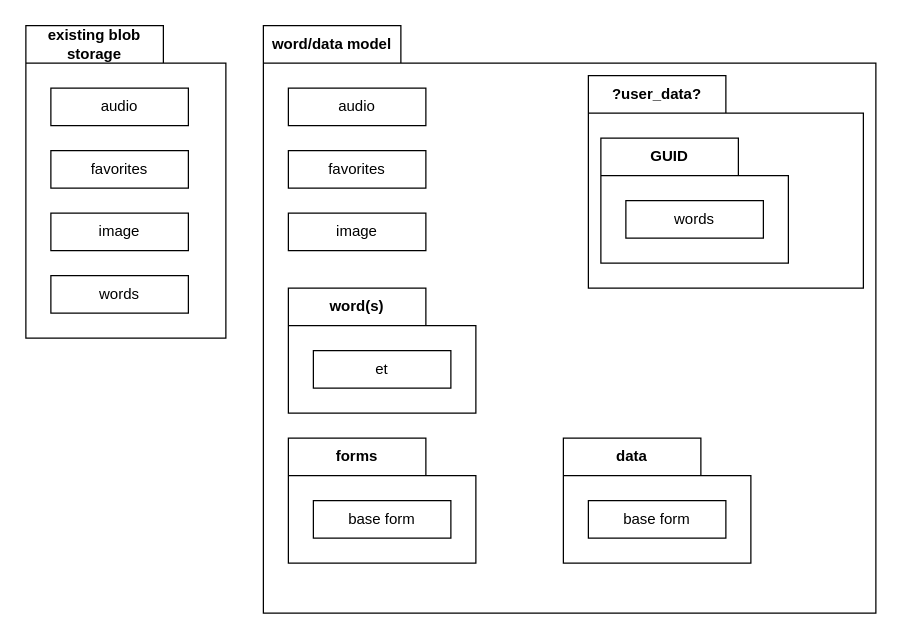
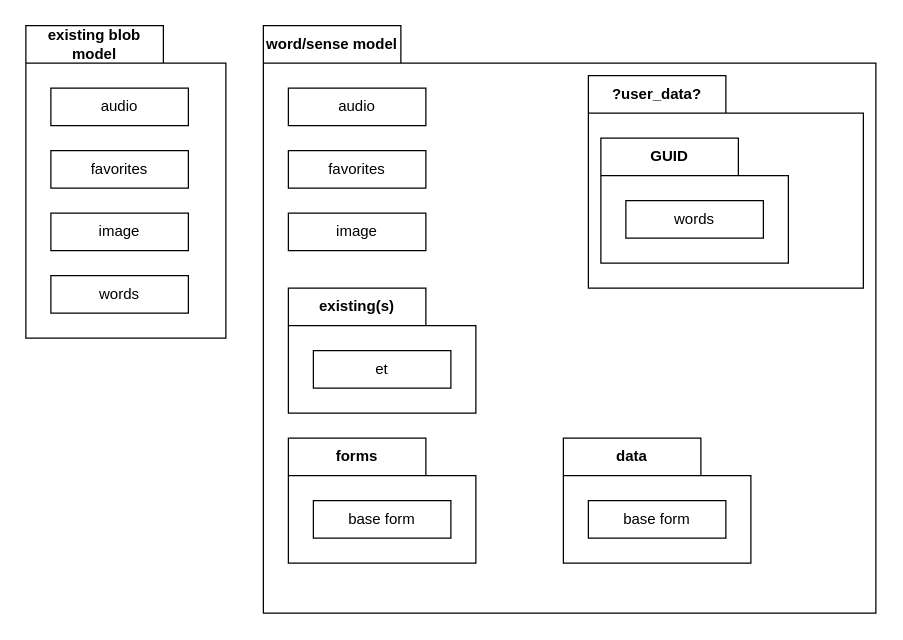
(94, 44) -> (94, 44)
(332, 44) -> (332, 44)
(357, 307) -> (357, 307)
